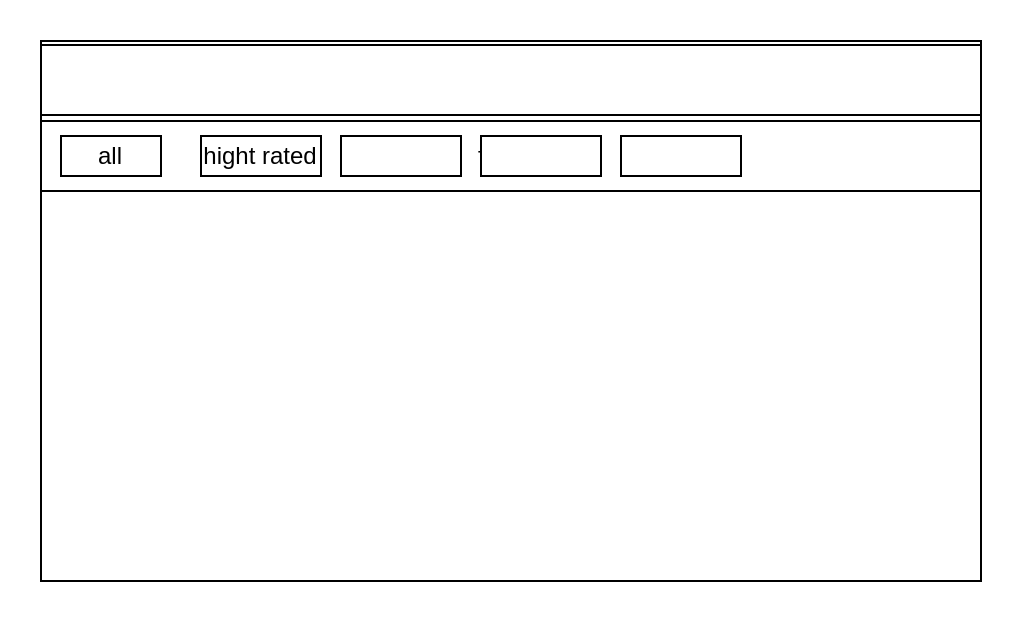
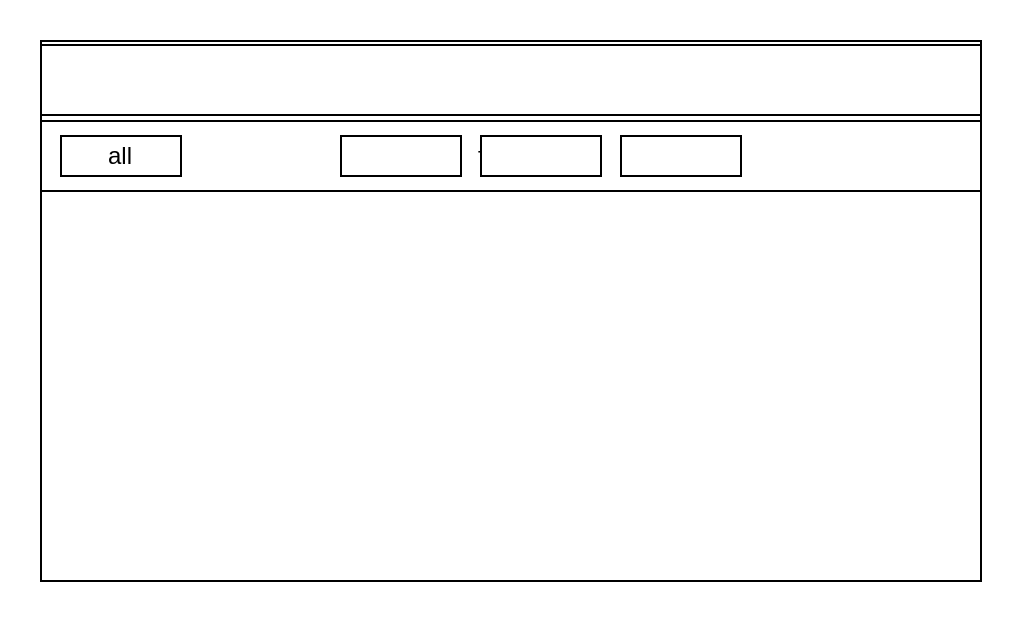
(111, 156) -> (121, 156)
(261, 156) -> none
